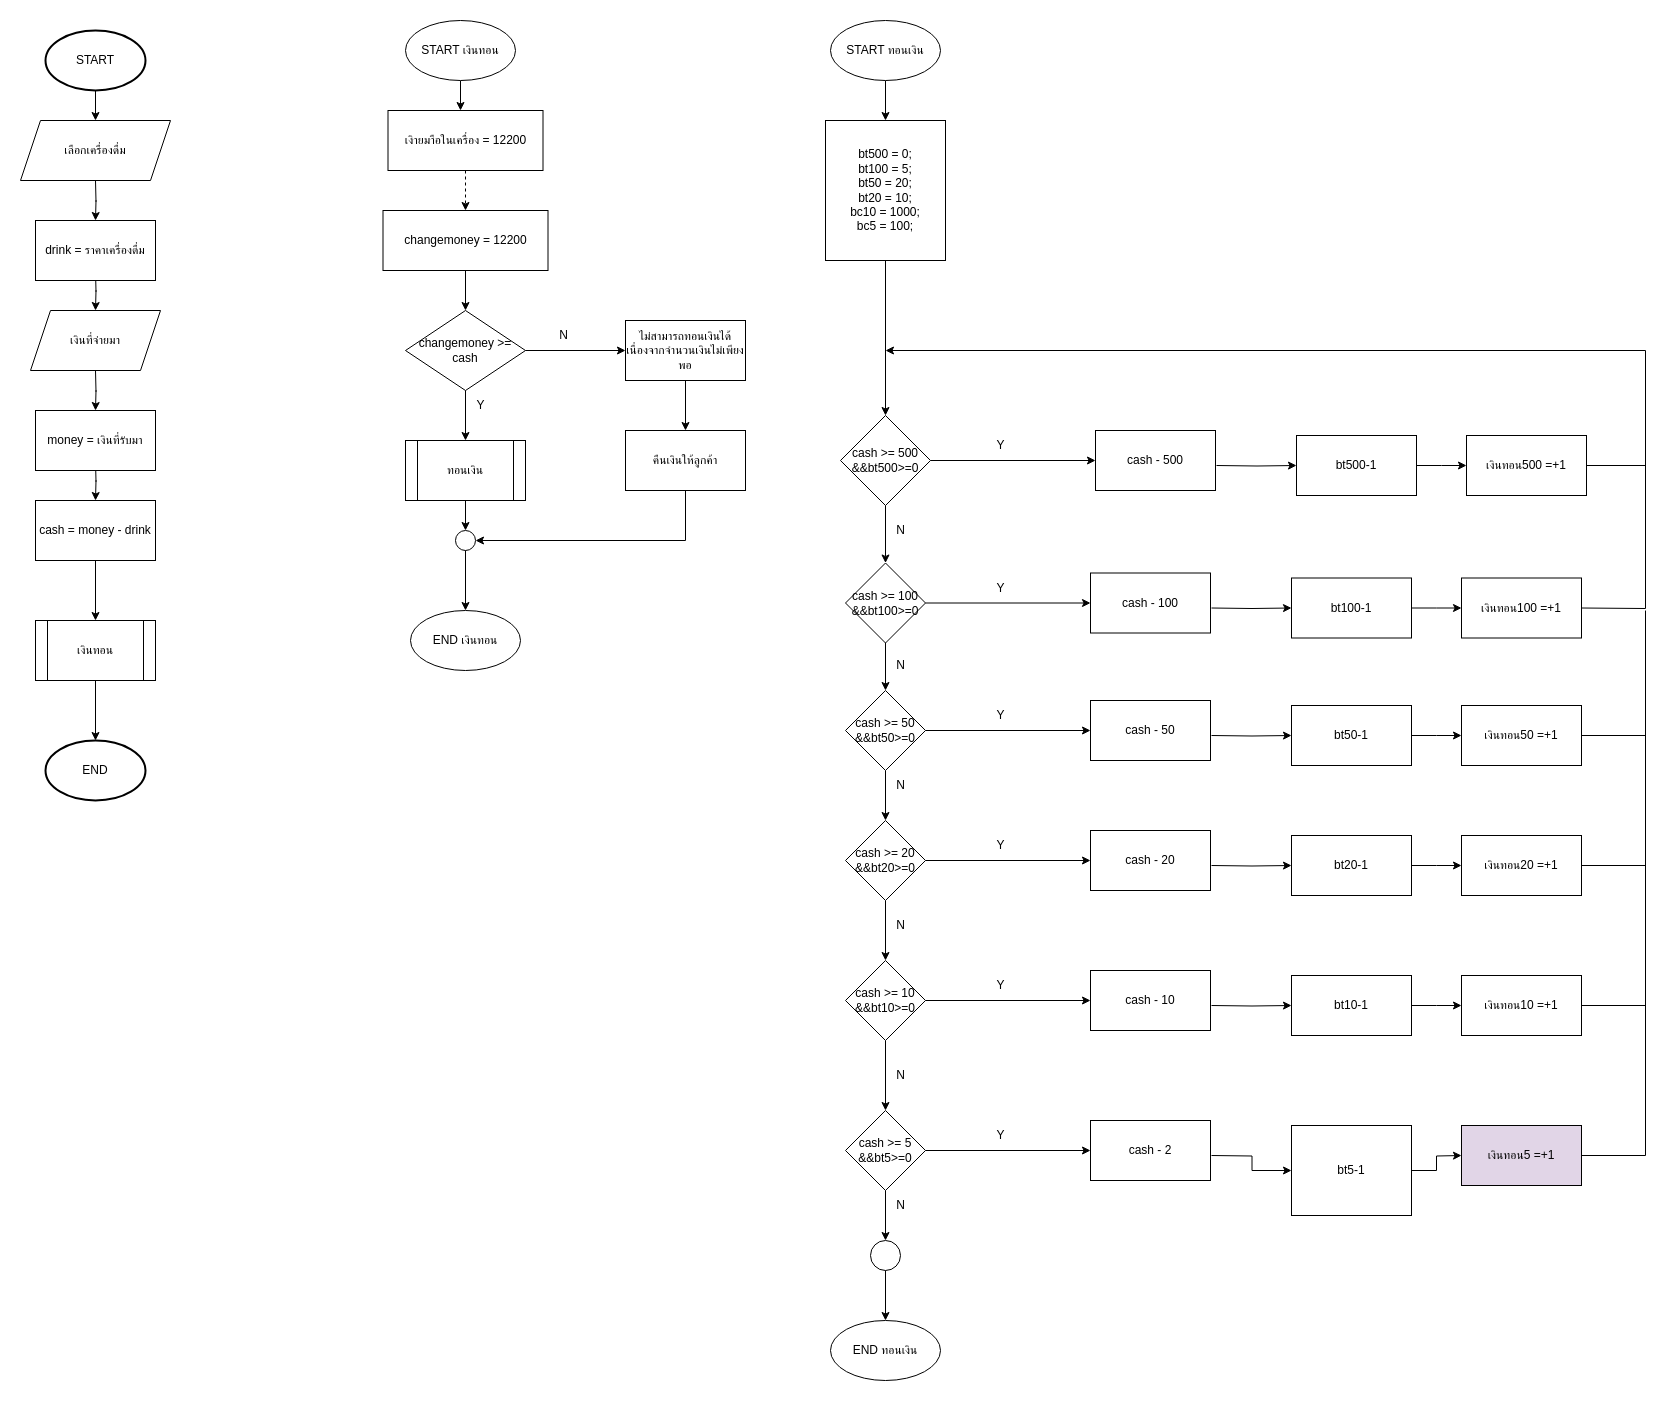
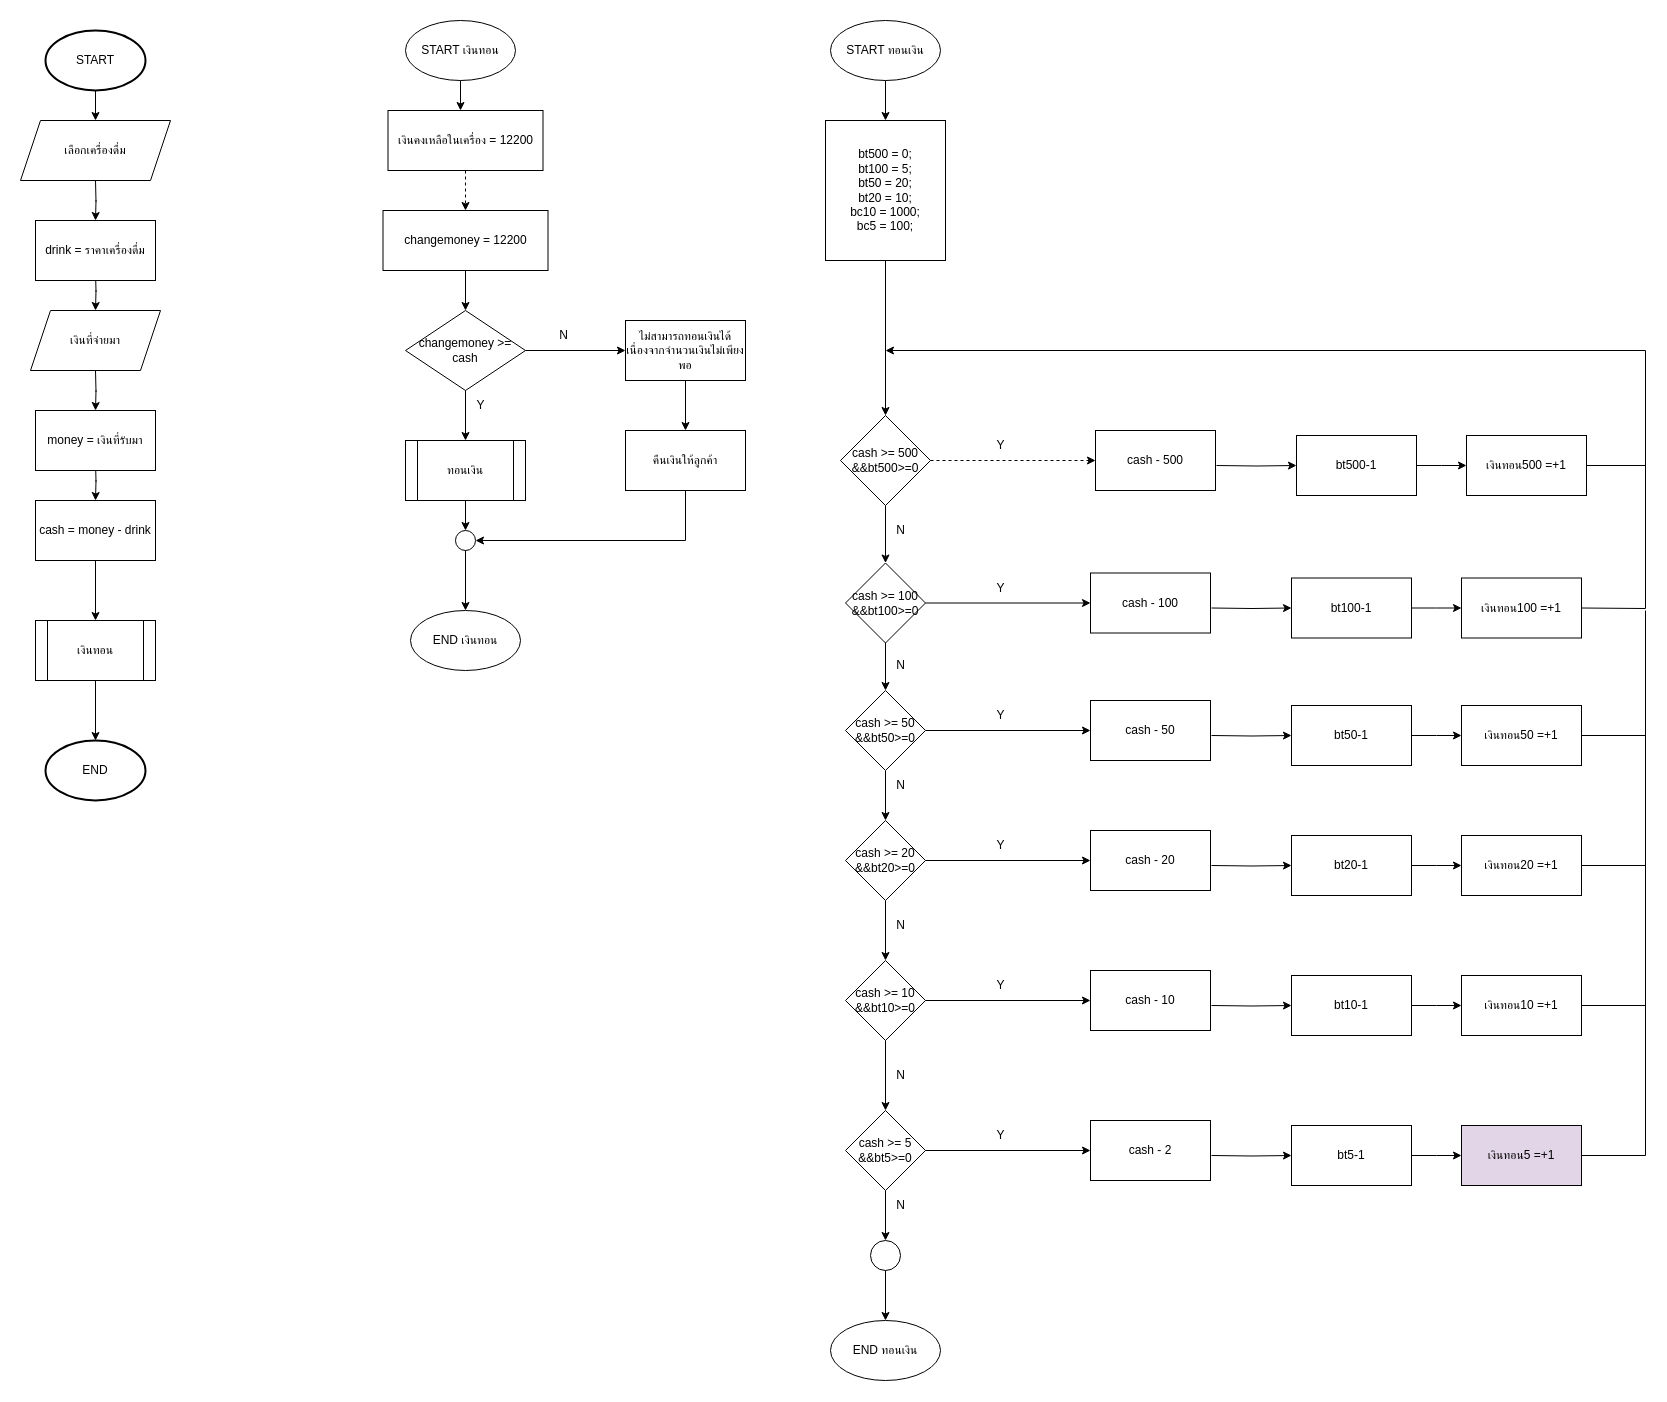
(466, 141) -> (466, 141)
(1010, 461) -> (1010, 461)
(1352, 1171) -> (1352, 1156)
